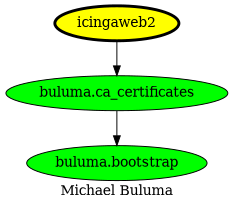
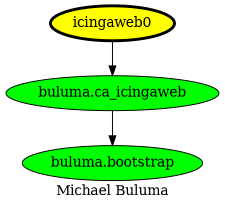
(117, 23) -> (112, 23)
(117, 93) -> (112, 93)
